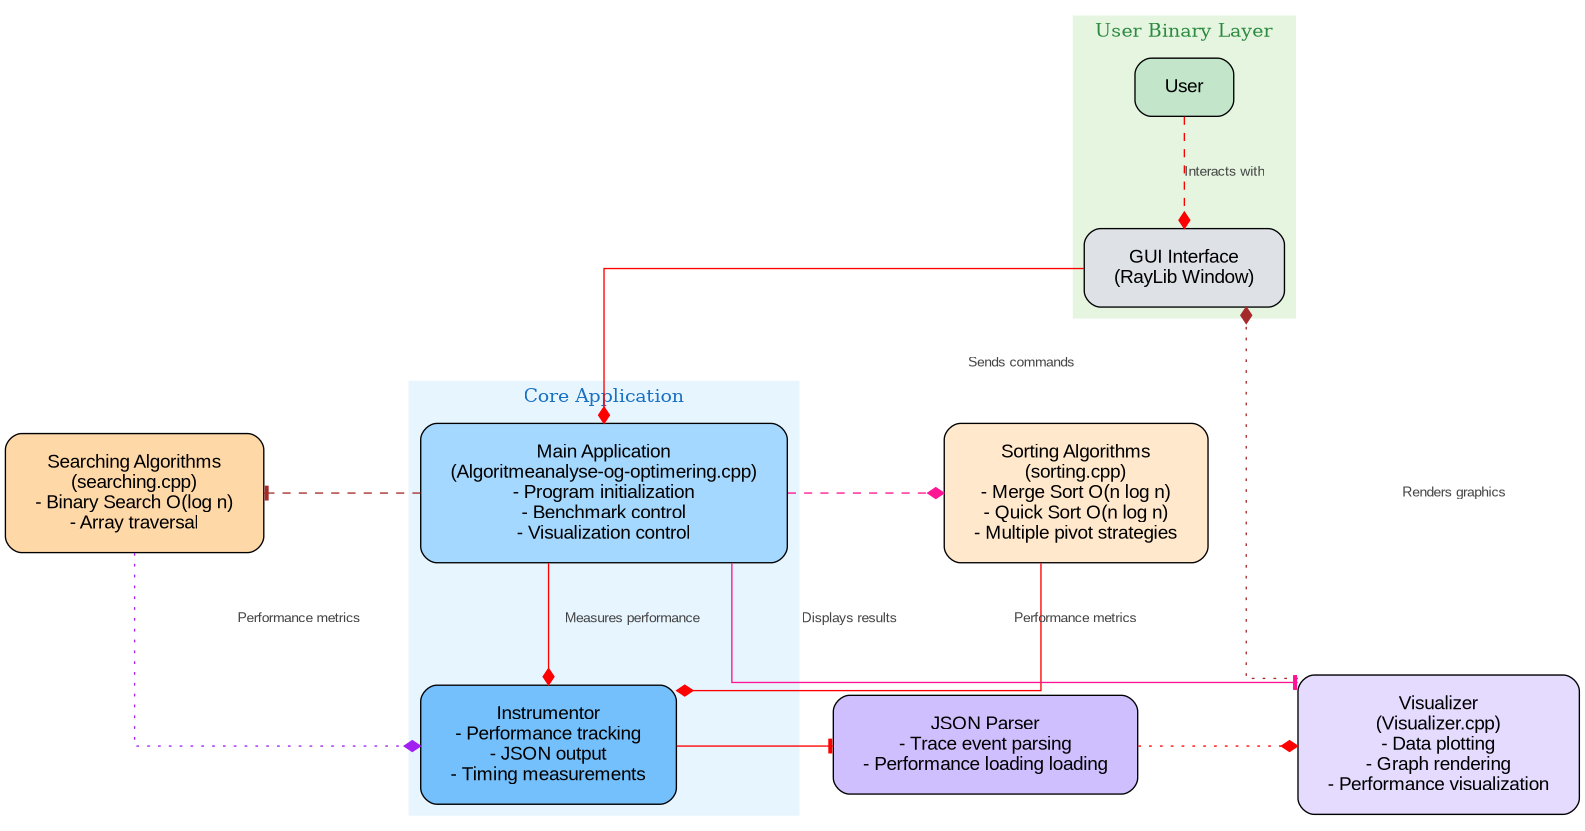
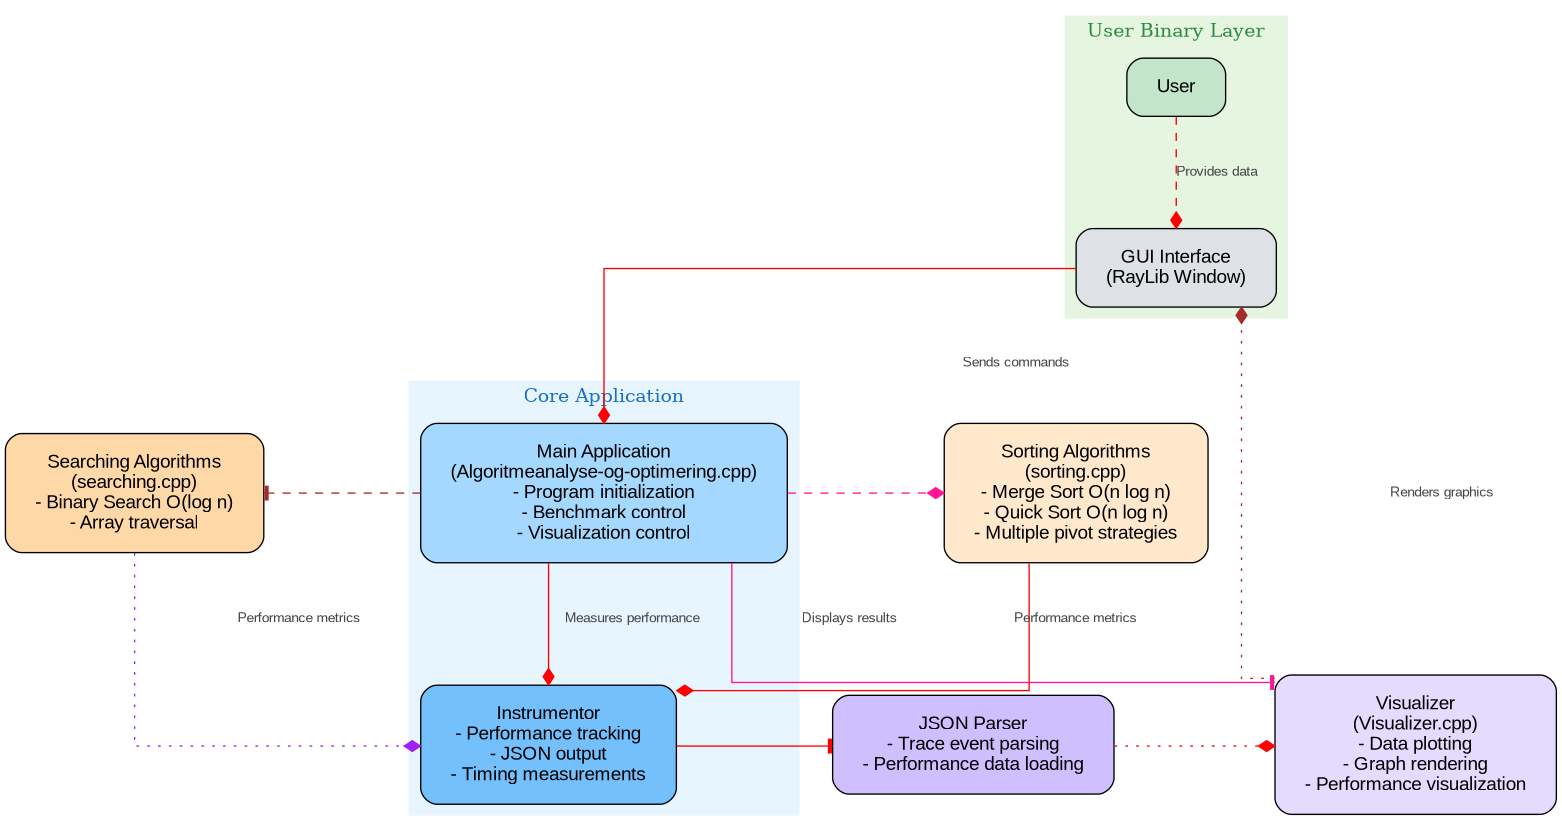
(1225, 172) -> (1218, 172)
(985, 745) -> (973, 745)
